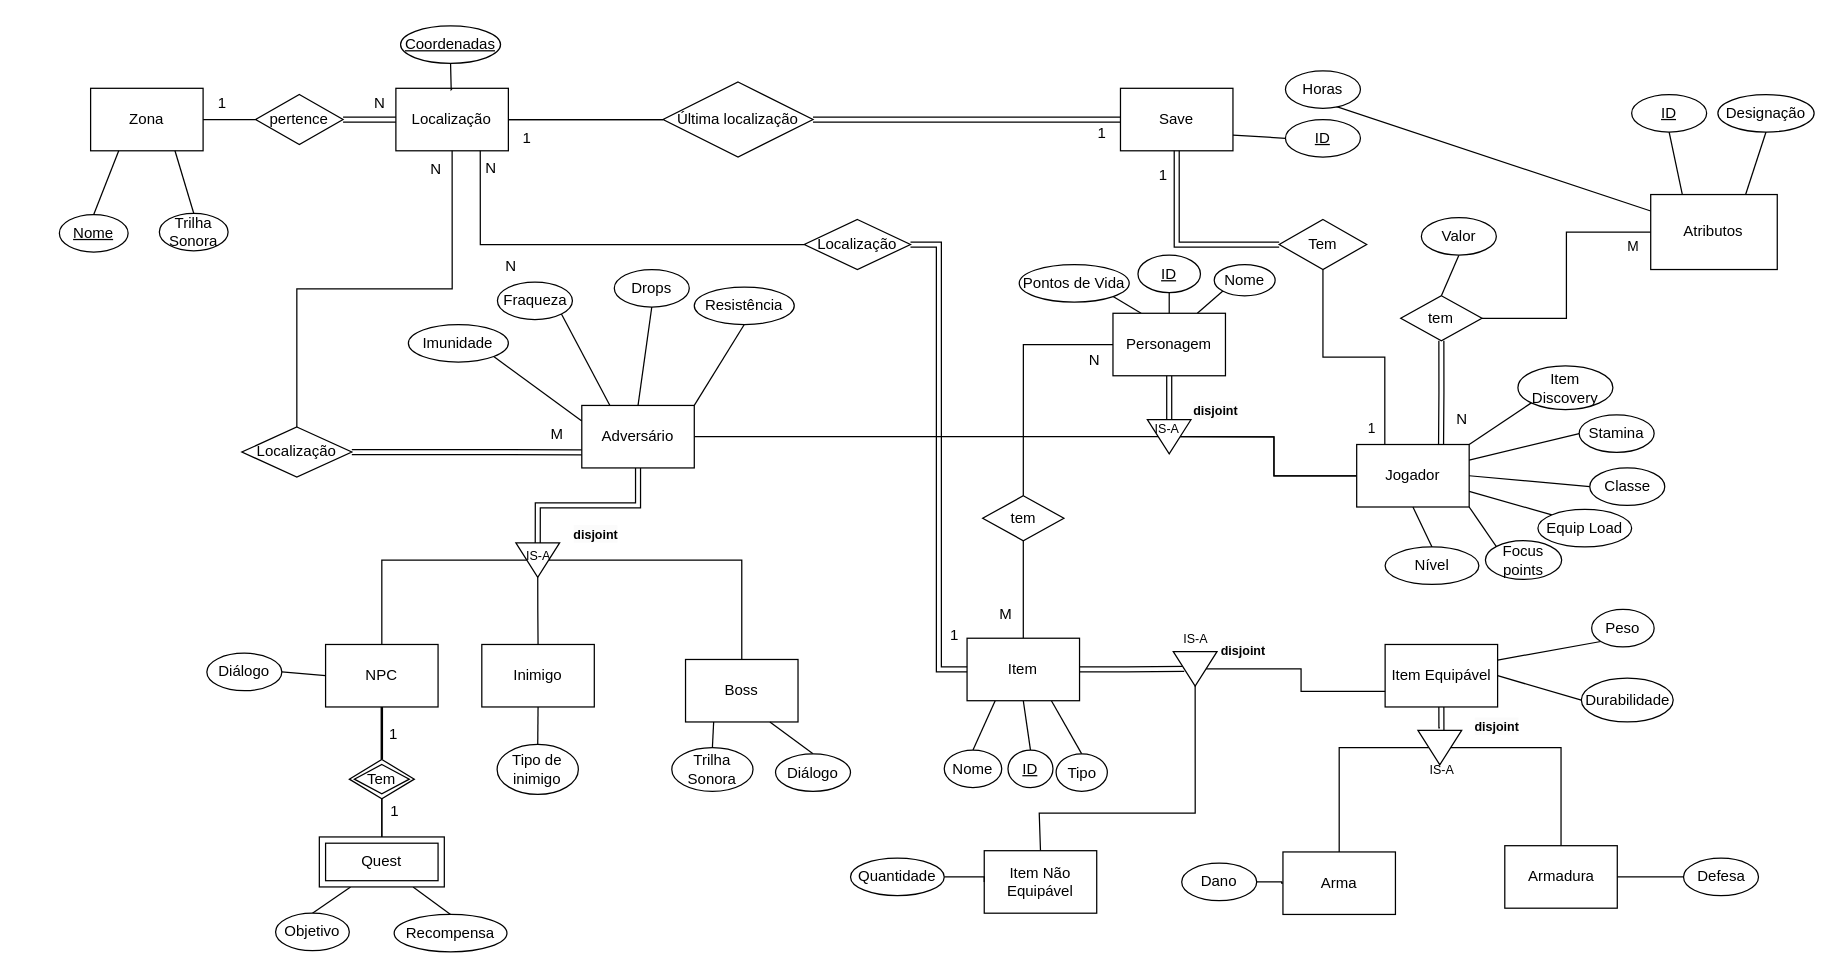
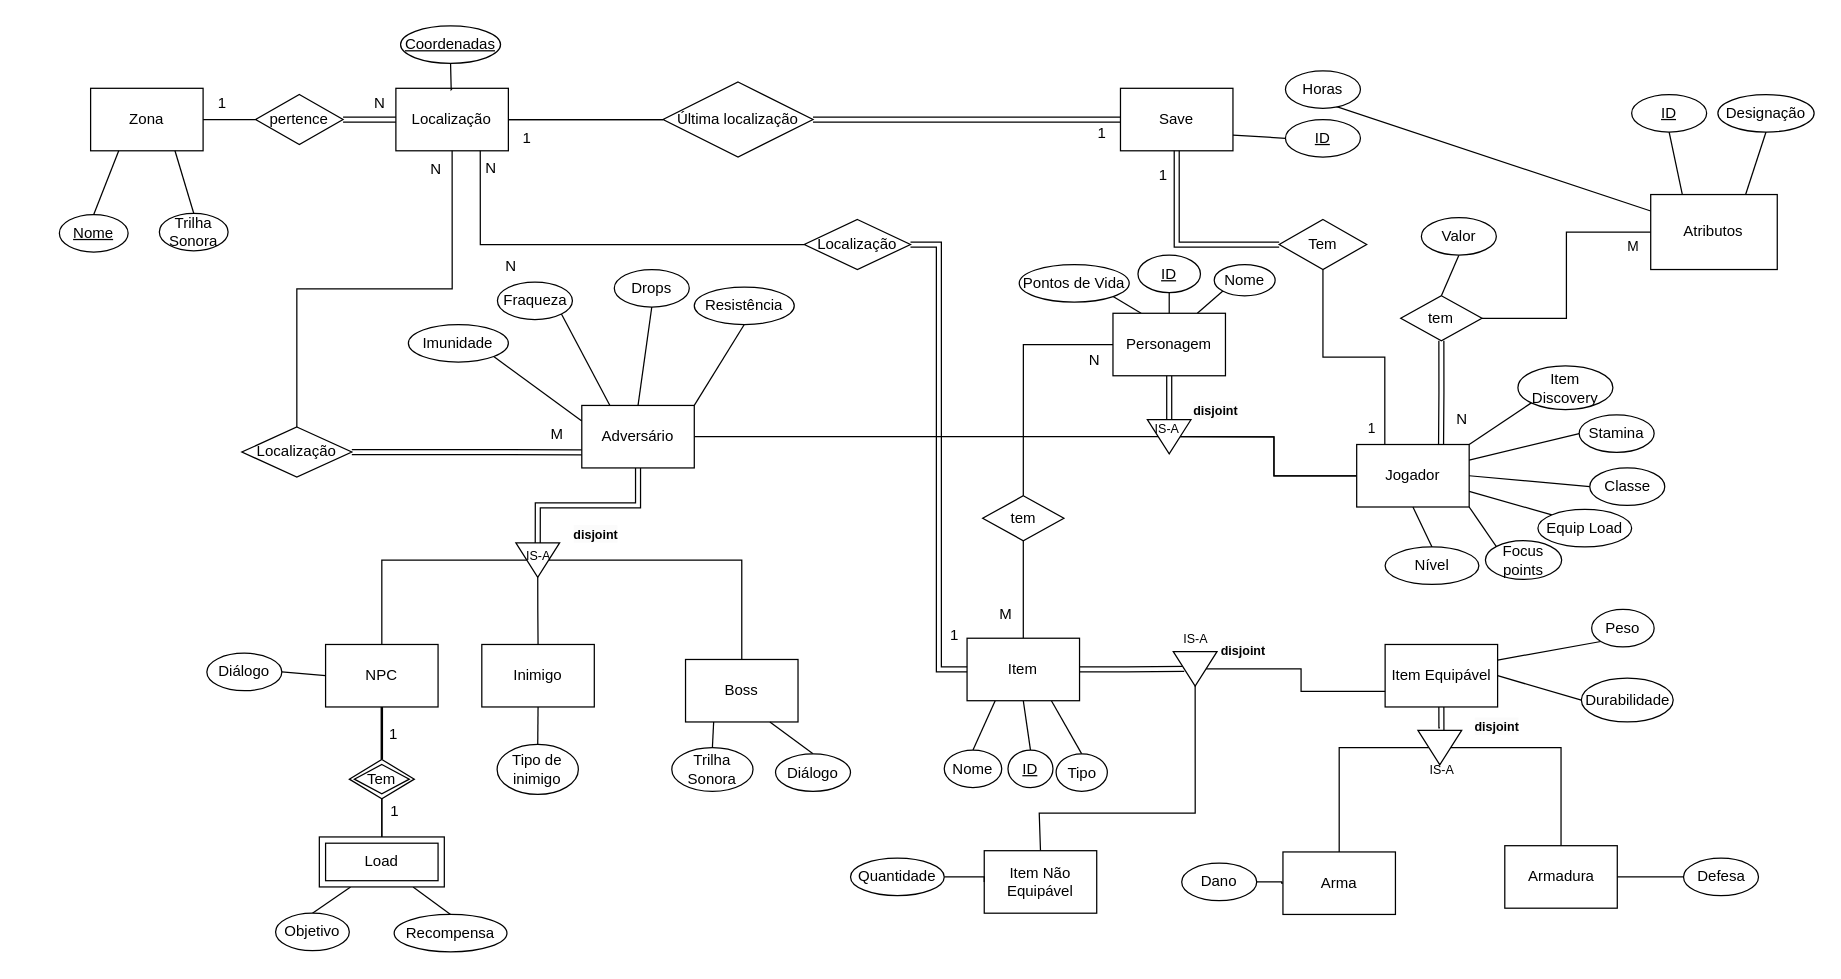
(382, 862) -> (382, 862)
